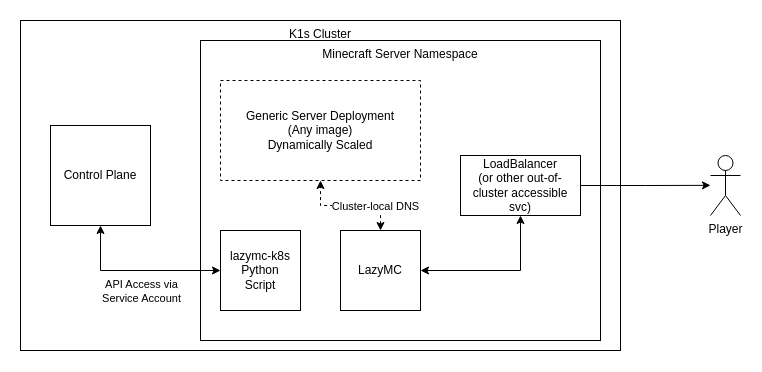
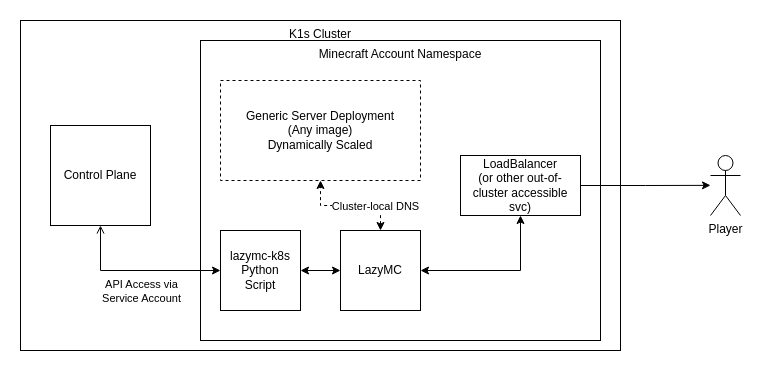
(401, 55) -> (401, 55)
(101, 233) -> (101, 231)
none -> (321, 271)
